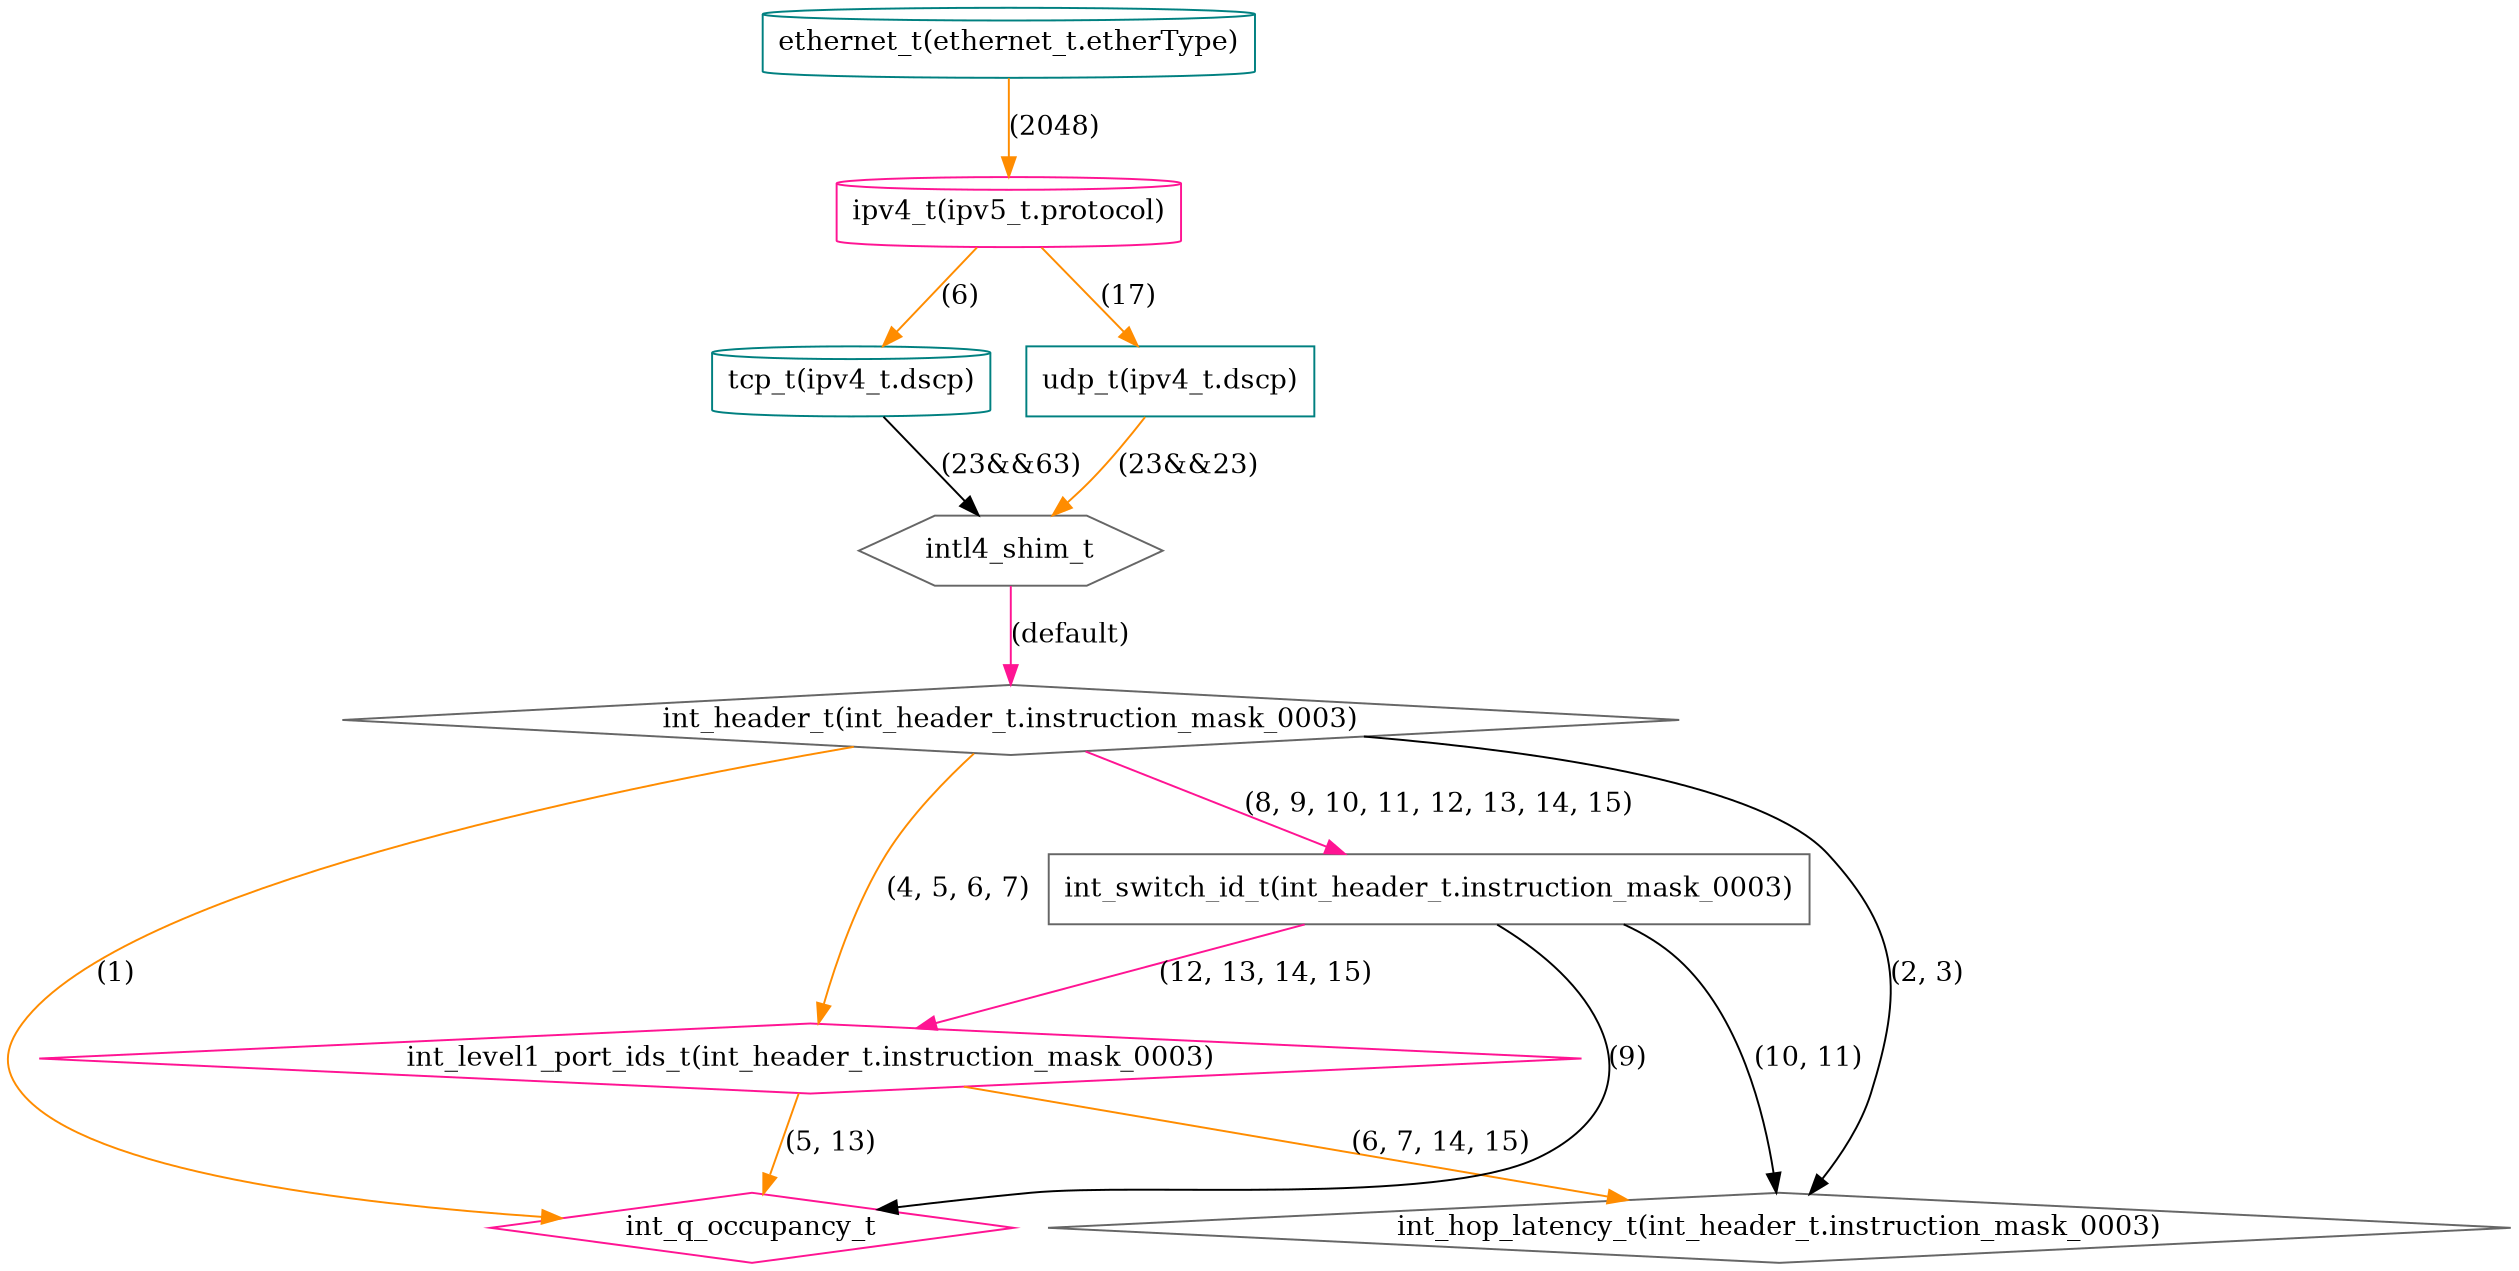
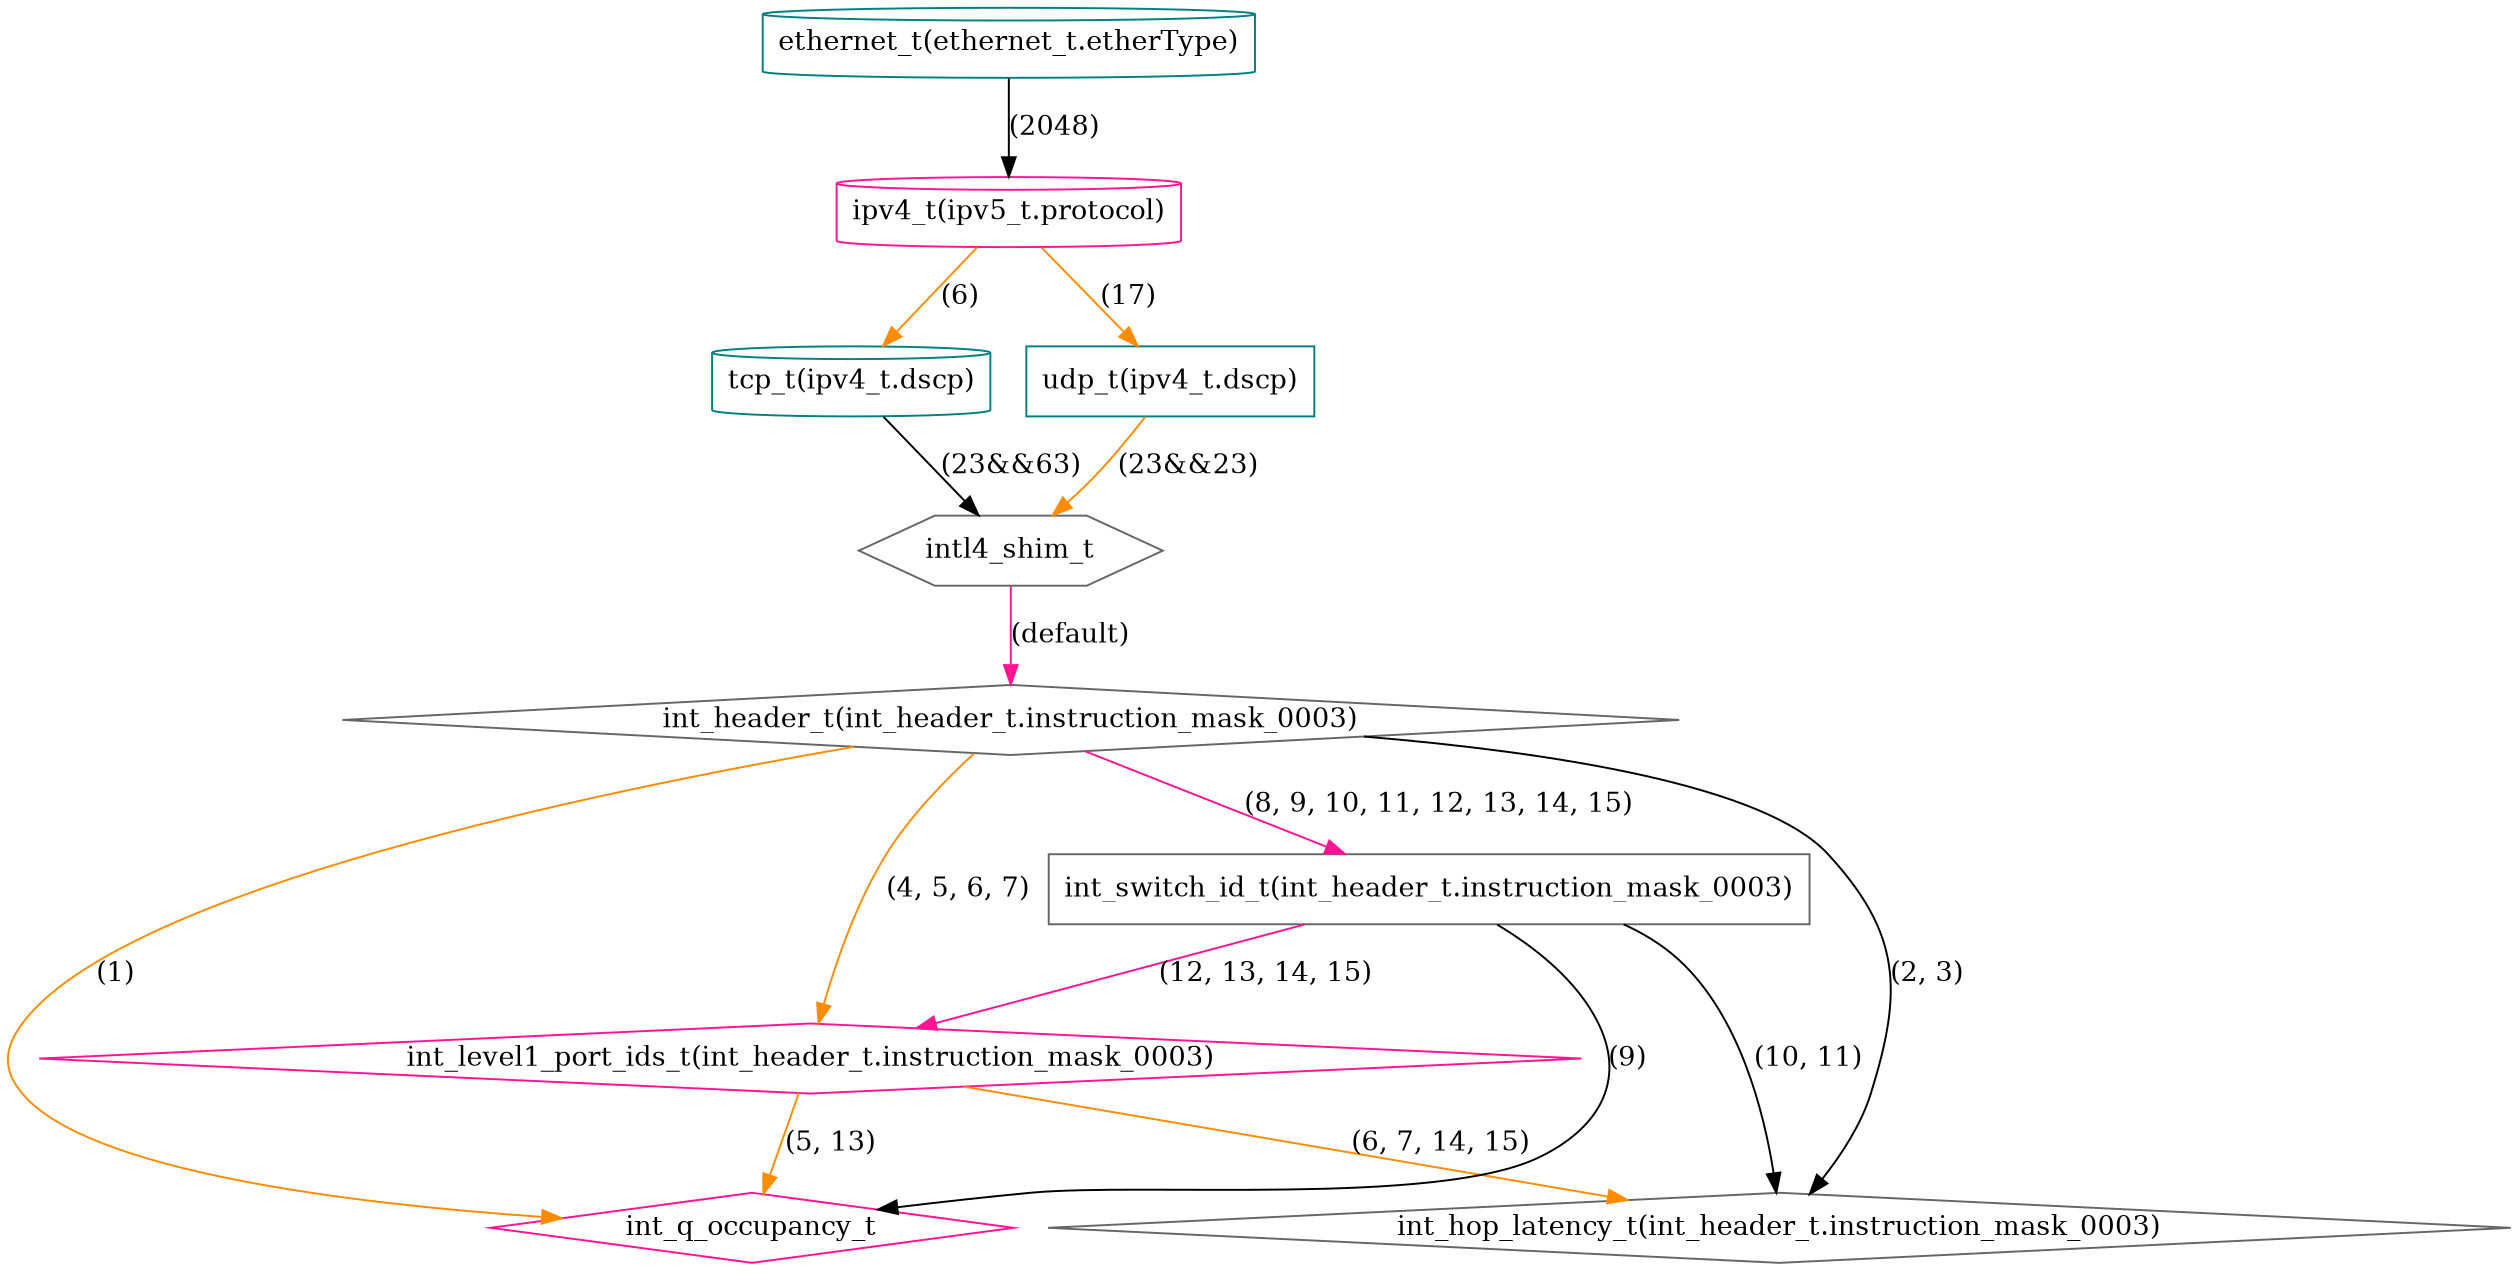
(1009, 118) -> (1009, 118)
